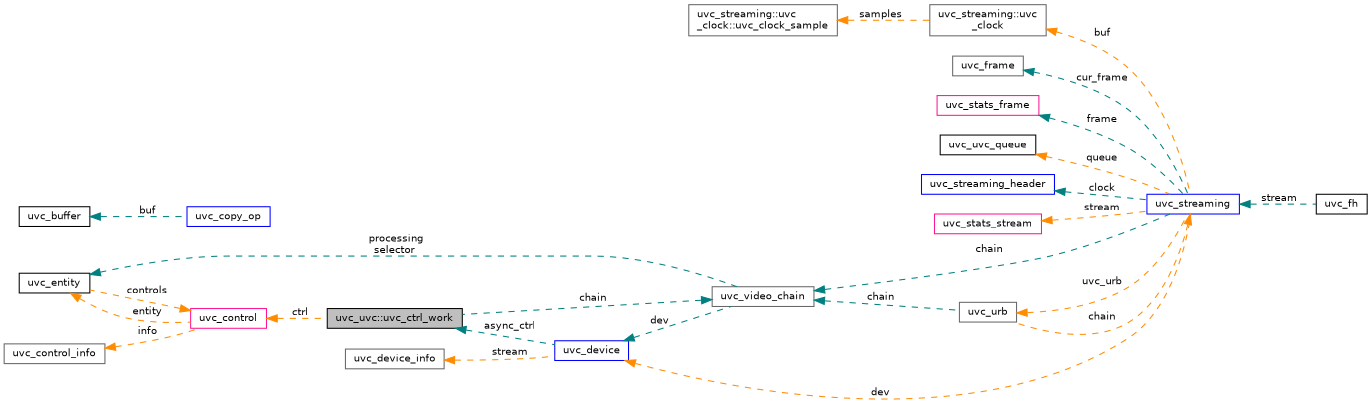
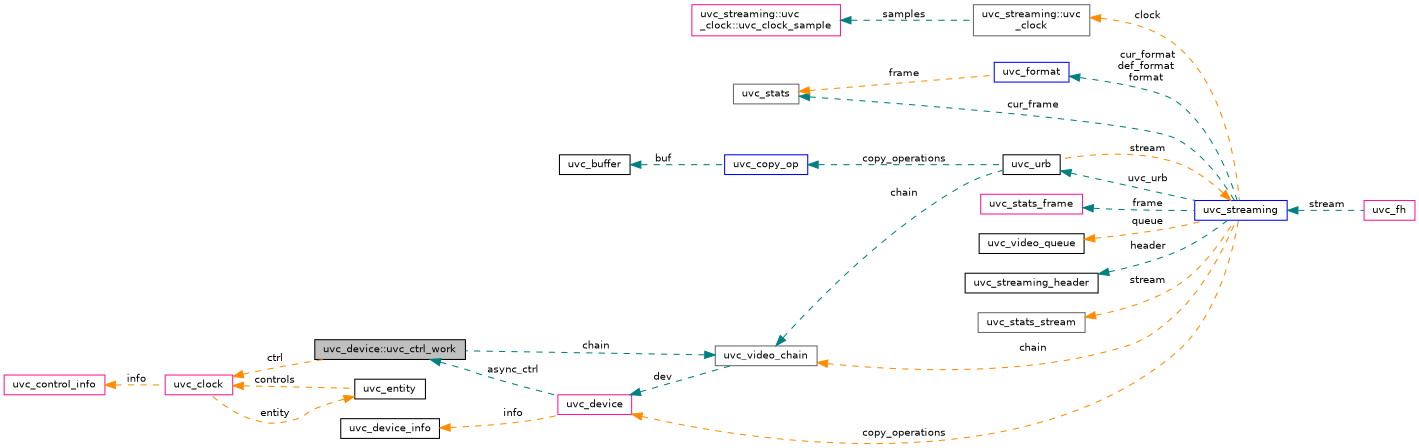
(763, 20) -> (766, 20)
(889, 20) -> (912, 20)
(1101, 33) -> (1146, 16)
(988, 66) -> (766, 94)
none -> (1032, 72)
(988, 145) -> (1032, 244)
none -> (911, 165)
(988, 184) -> (1032, 283)
(1101, 188) -> (1146, 246)
(1342, 204) -> (1390, 210)
(988, 224) -> (1032, 323)
(420, 256) -> none
(1001, 265) -> (1063, 361)
(1124, 290) -> (1133, 187)
(988, 312) -> (1032, 165)
(1101, 317) -> (1146, 149)
(229, 318) -> (199, 385)
(395, 318) -> (390, 350)
(592, 351) -> (595, 405)
(509, 352) -> (512, 413)
(55, 354) -> (55, 385)
(395, 359) -> (390, 429)
(879, 393) -> (903, 433)
